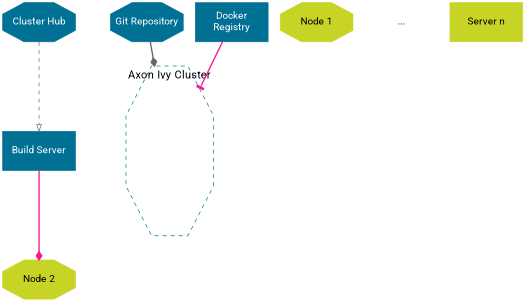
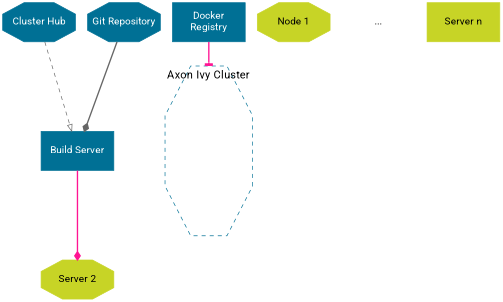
(152, 50) -> (102, 83)
(39, 280) -> (77, 280)
